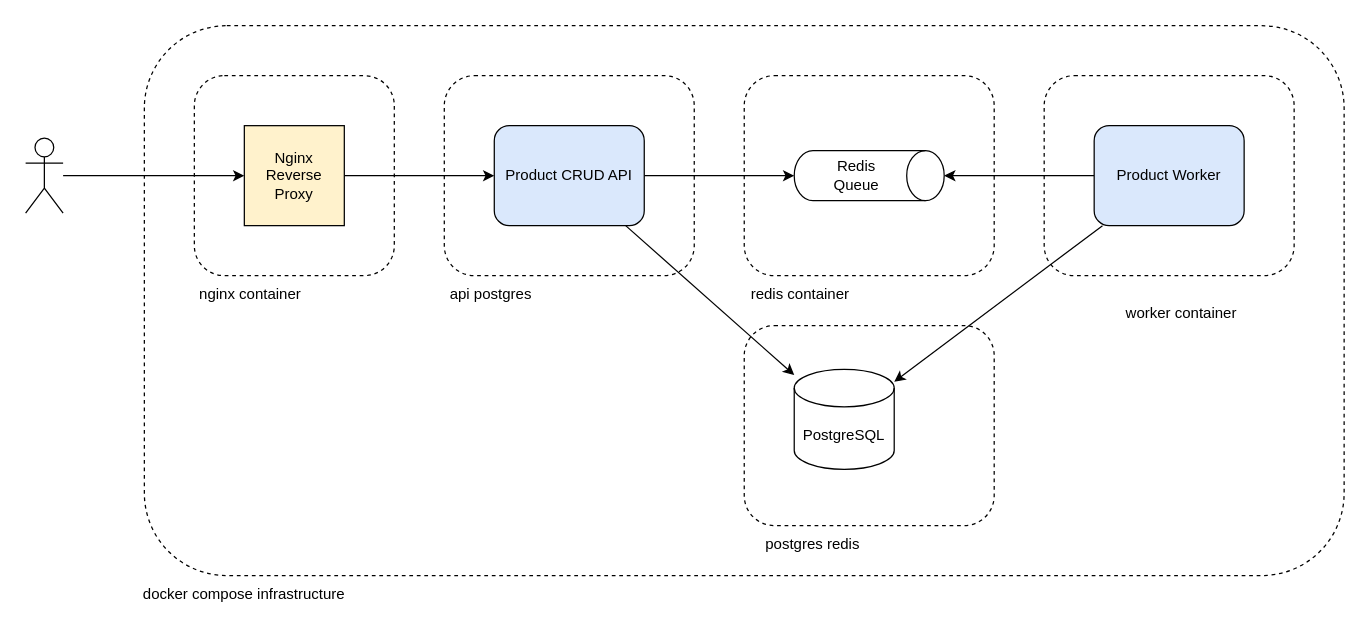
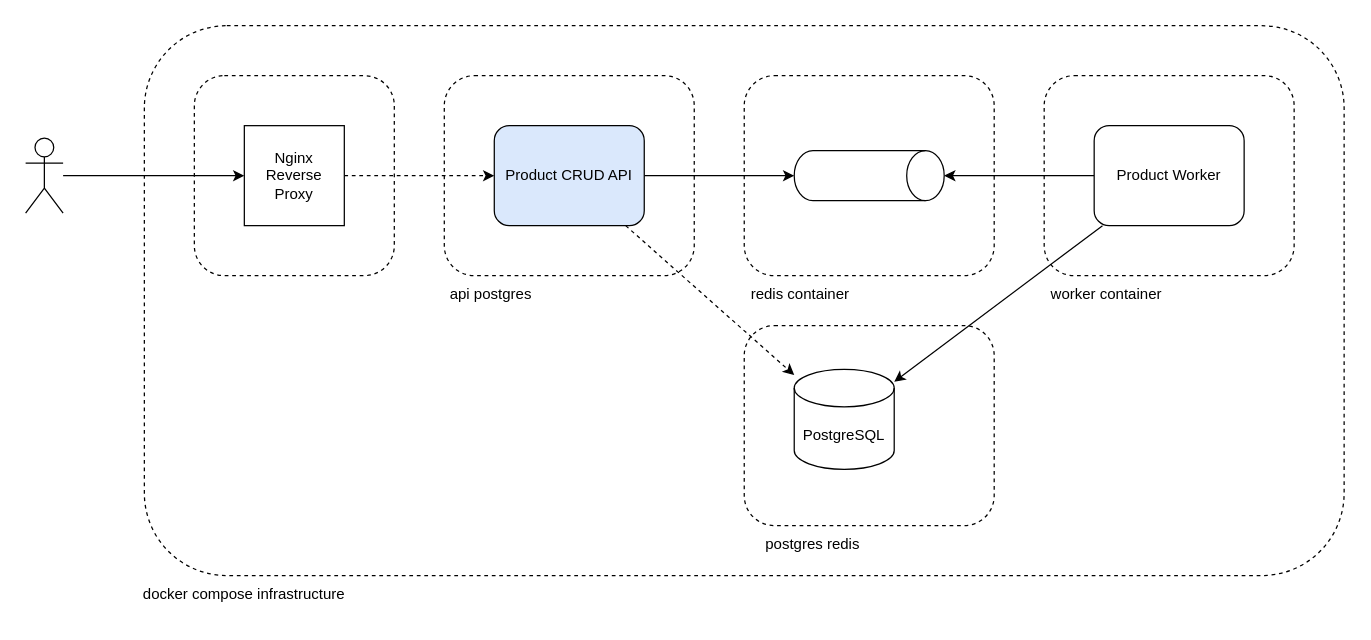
(294, 176) -> (294, 176)
(416, 176) -> (416, 176)
(857, 176) -> none
(1169, 176) -> (1169, 176)
(251, 294) -> none
(707, 297) -> (707, 297)
(1182, 313) -> (1107, 294)
